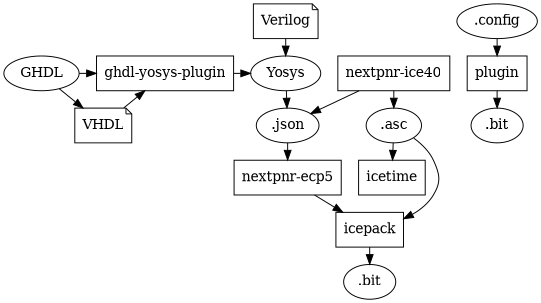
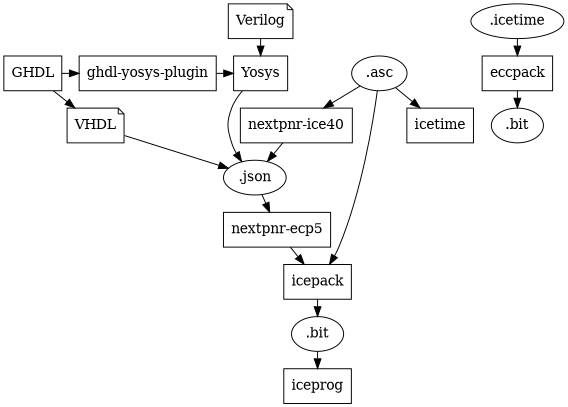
(497, 21) -> (517, 21)
(42, 73) -> (33, 73)
(286, 73) -> (261, 73)
(497, 73) -> (517, 73)
(394, 94) -> (346, 94)
(131, 102) -> (172, 150)
none -> (318, 386)
